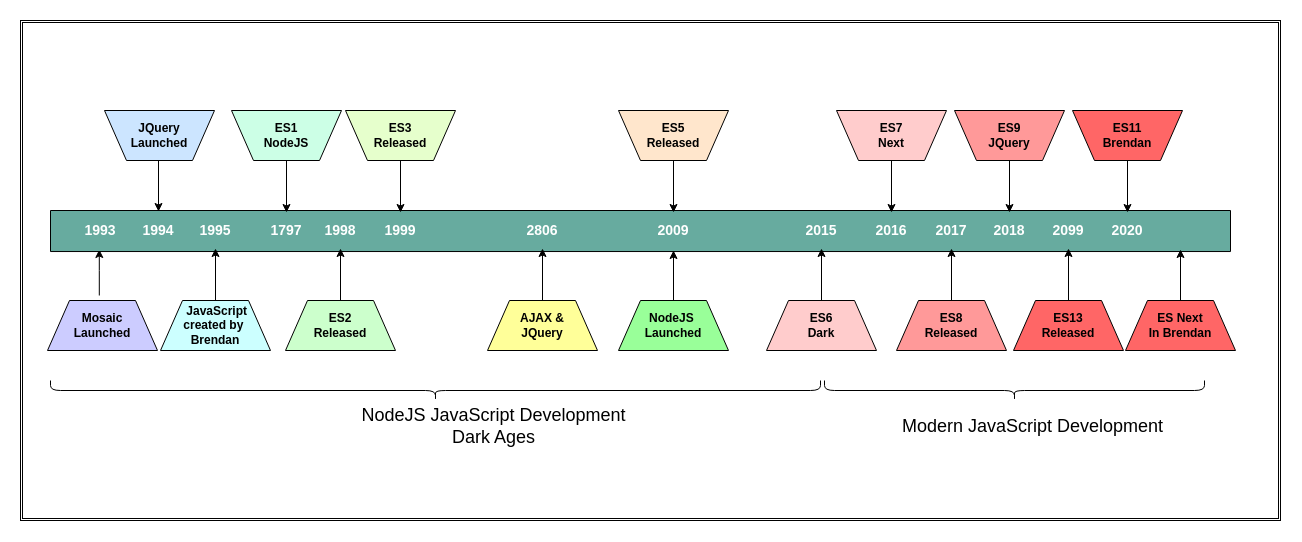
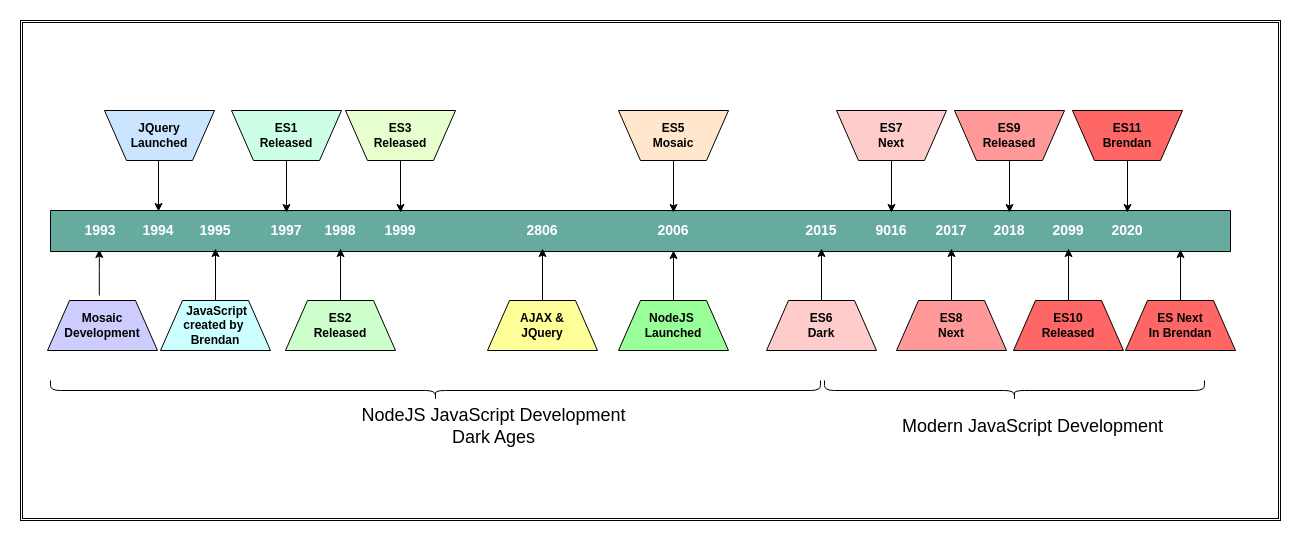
(287, 136) -> (287, 136)
(674, 136) -> (674, 136)
(1010, 136) -> (1010, 136)
(287, 231) -> (287, 231)
(674, 231) -> (674, 231)
(892, 231) -> (892, 231)
(103, 326) -> (103, 326)
(952, 326) -> (952, 326)
(1069, 326) -> (1069, 326)
